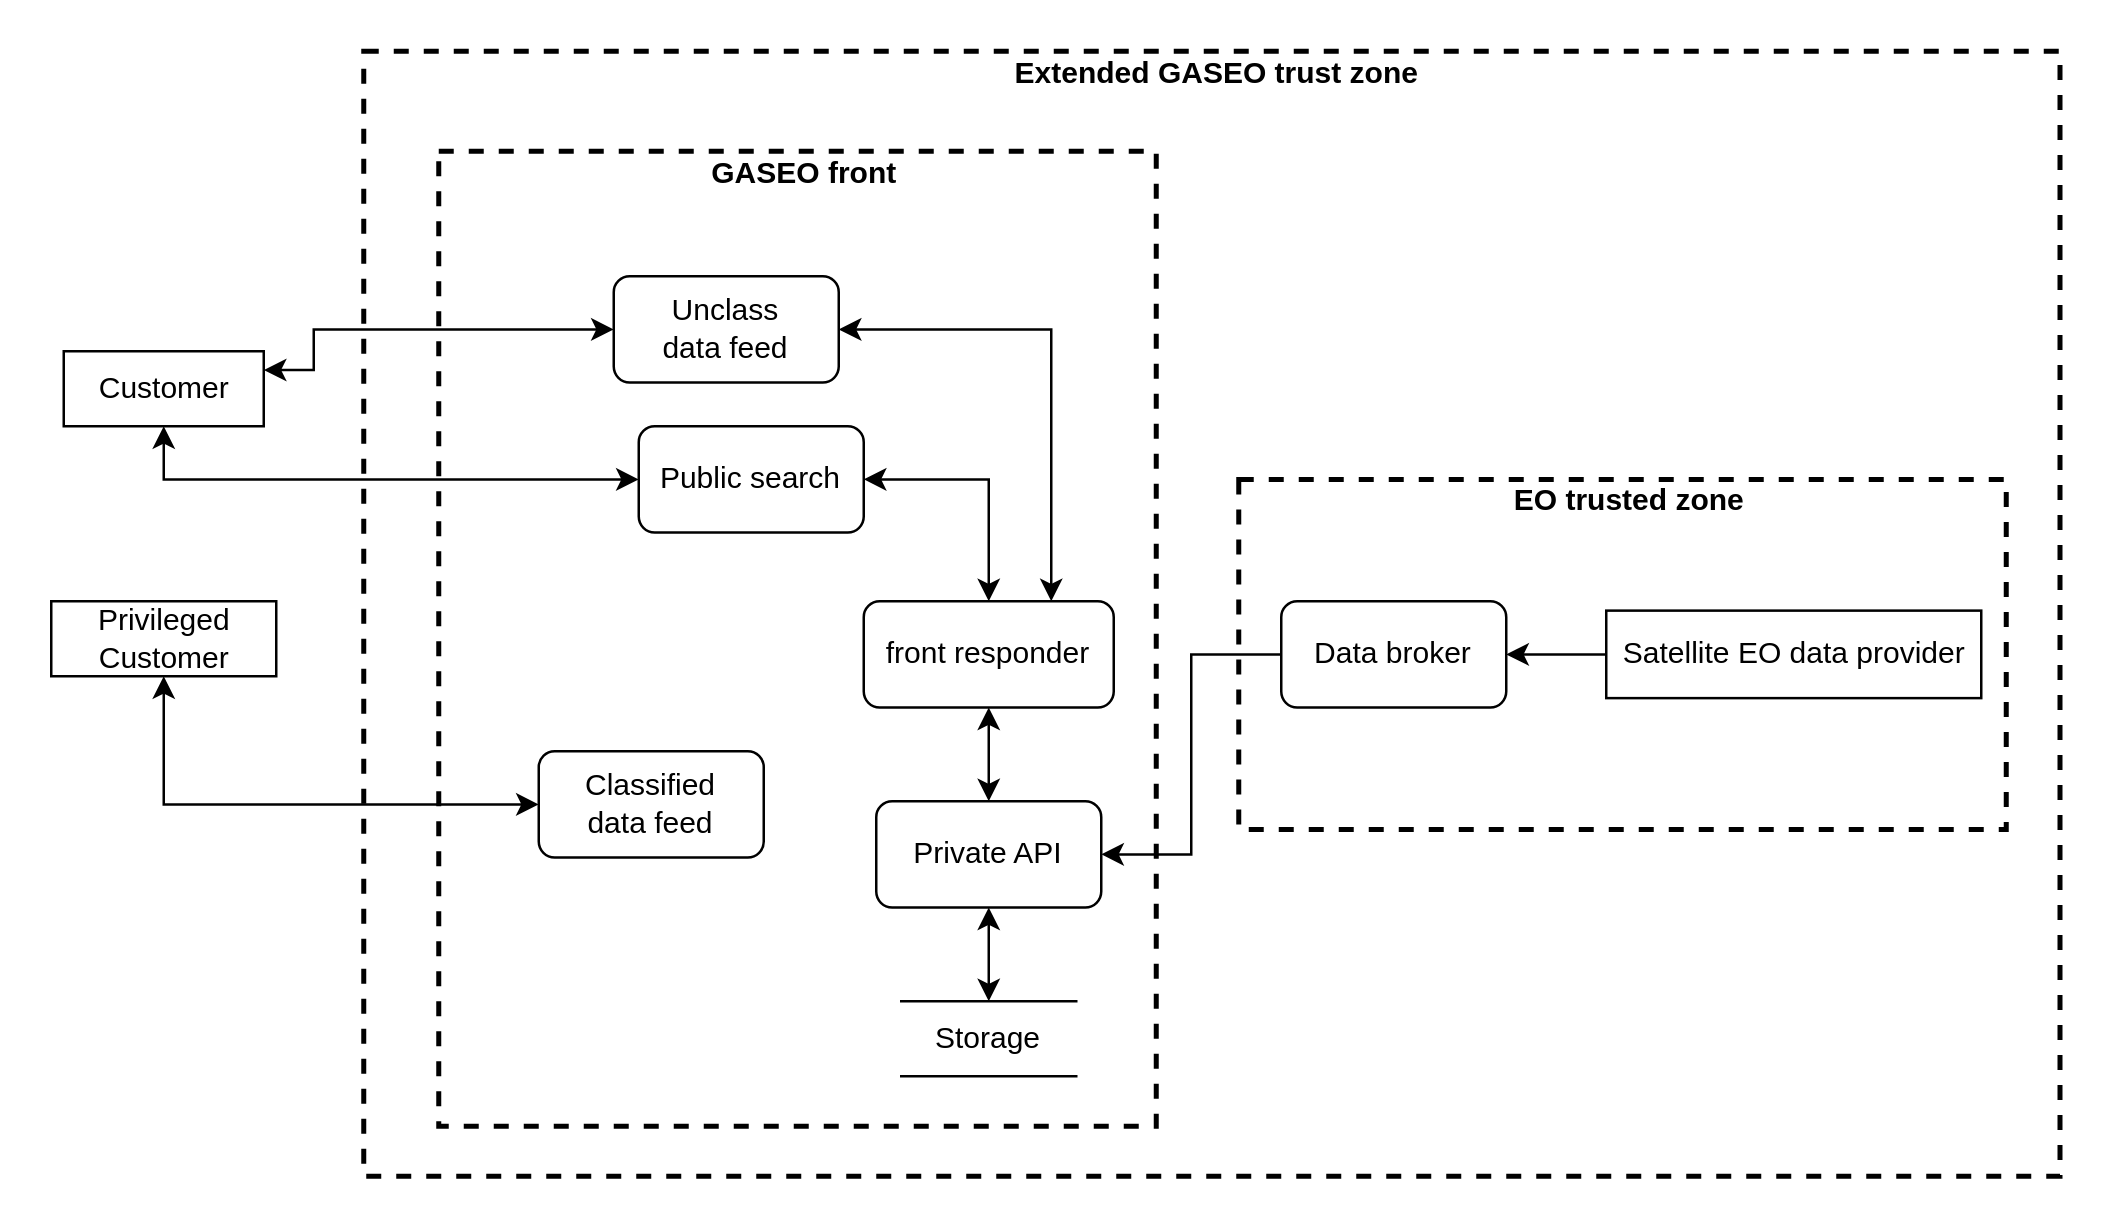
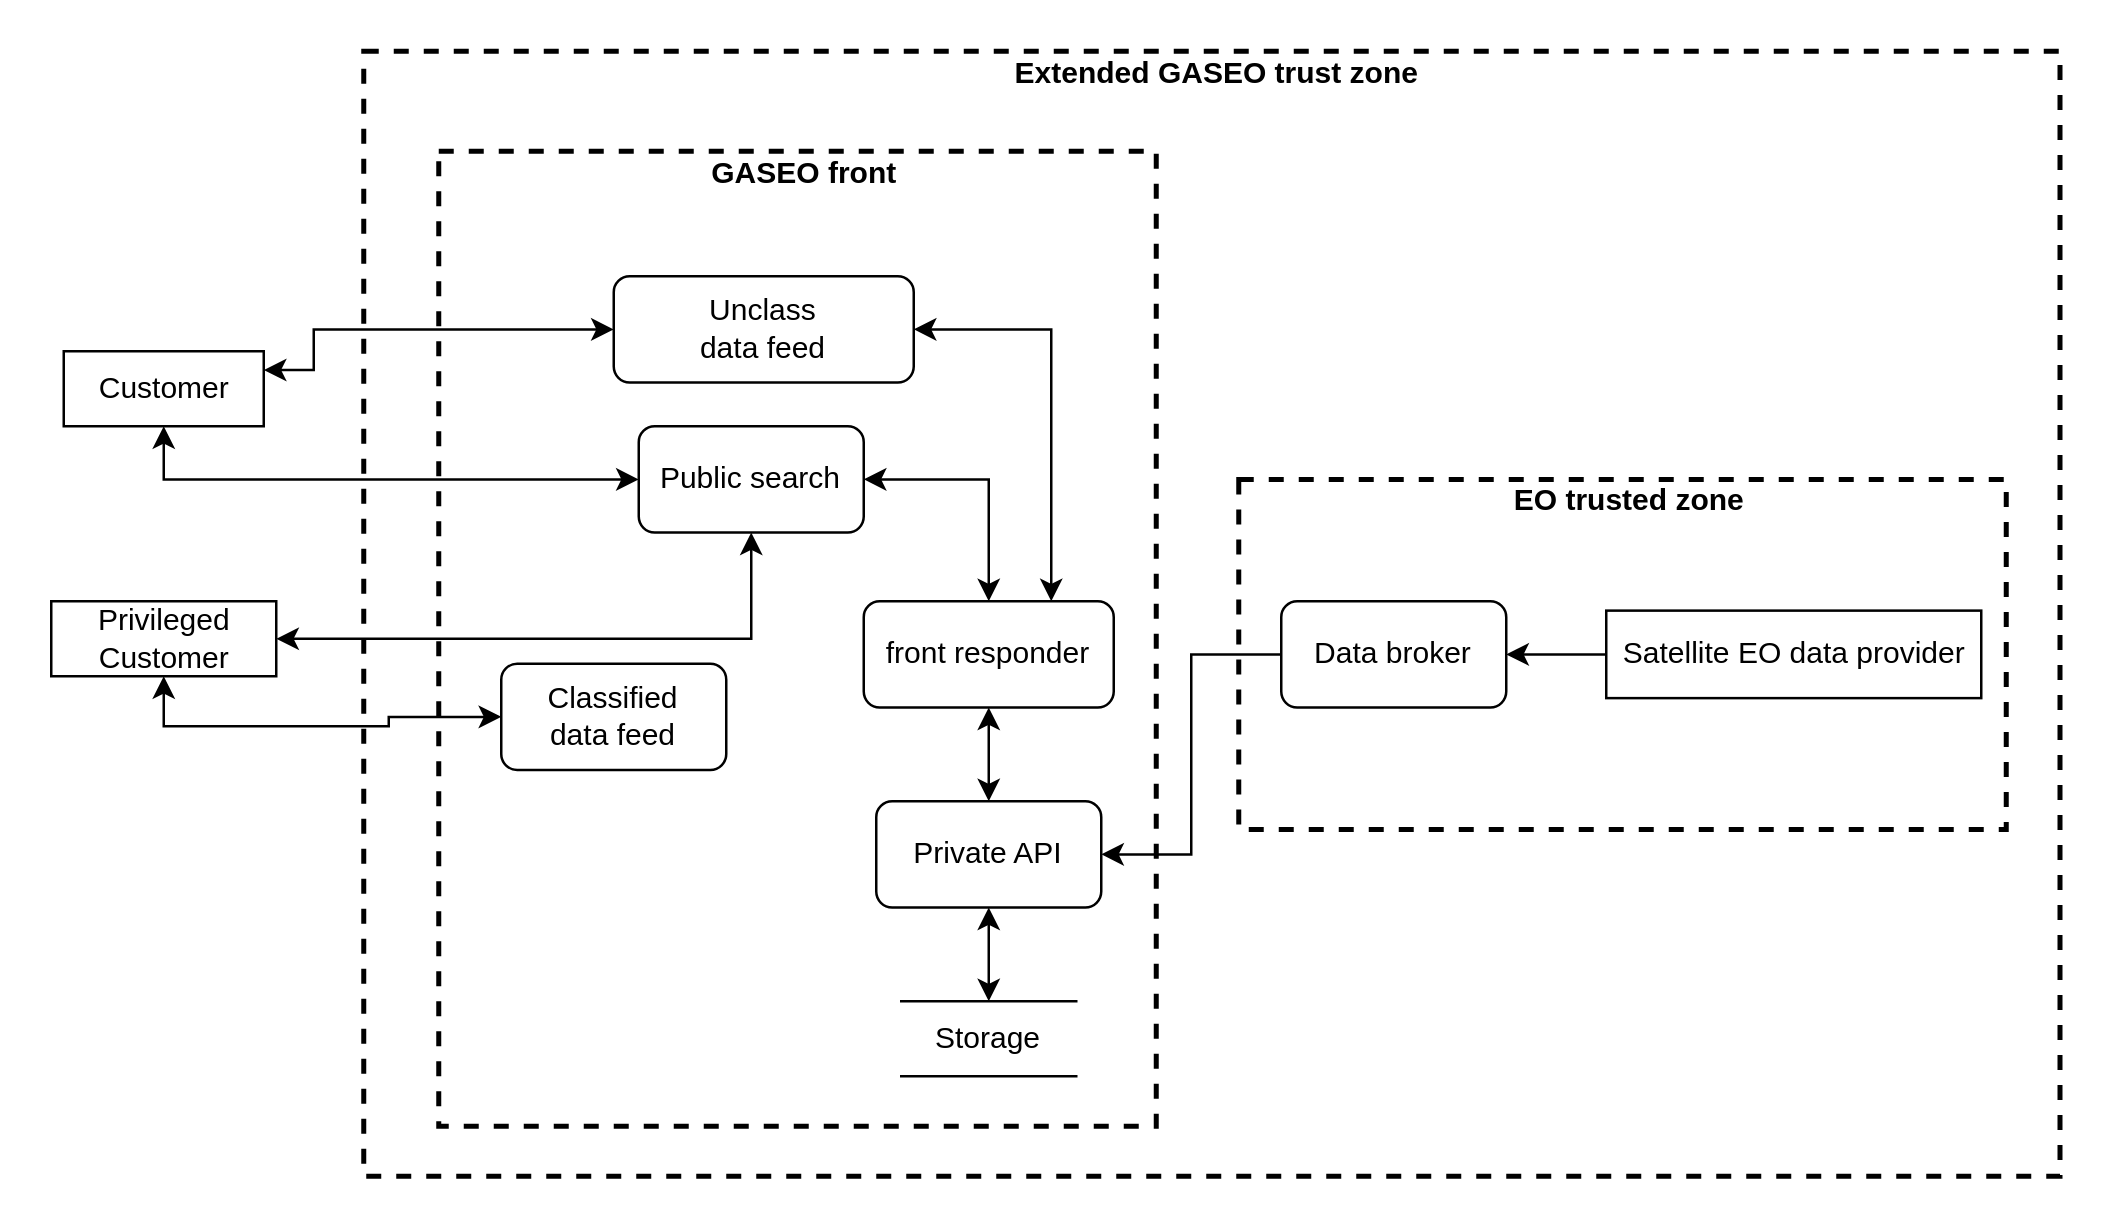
(726, 329) -> (764, 329)
none -> (566, 639)
(651, 804) -> (614, 717)
